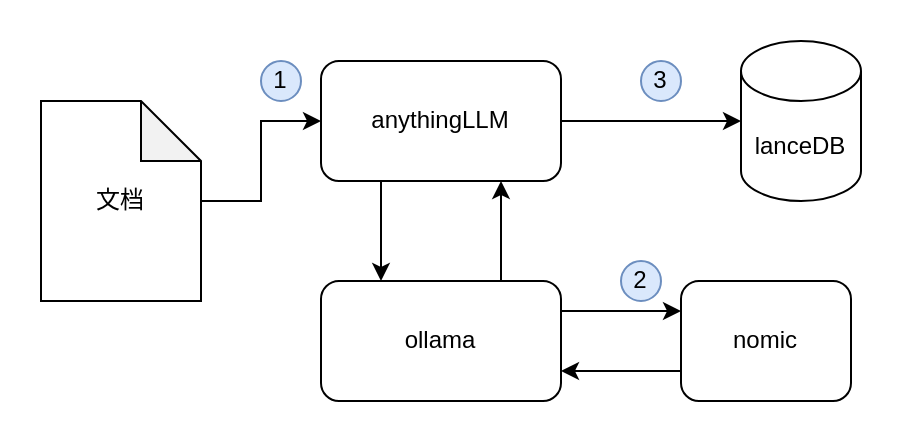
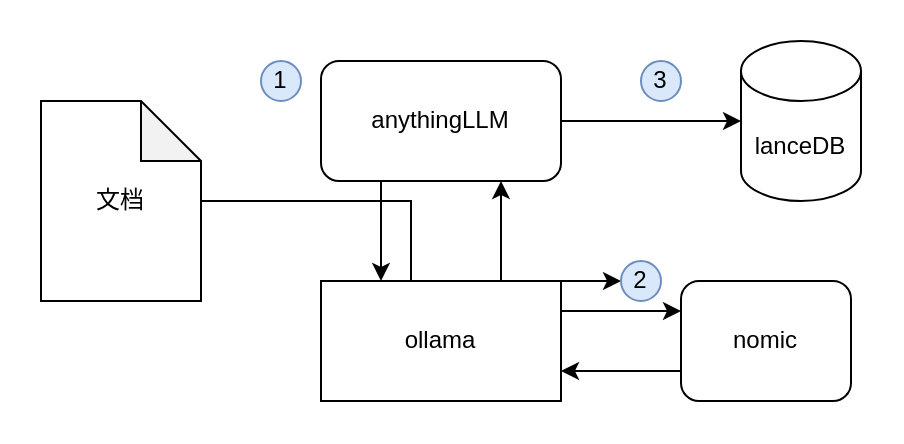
(261, 139) -> (375, 201)
(441, 341) -> (441, 341)
